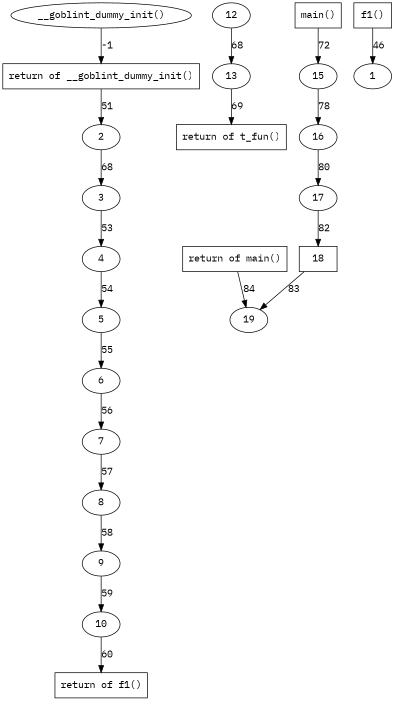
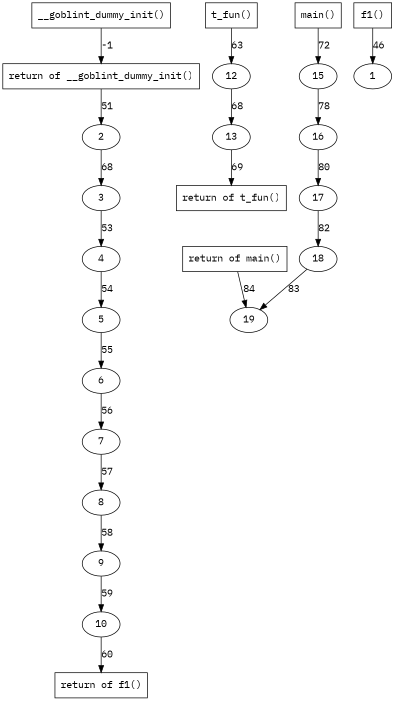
(101, 15) -> (101, 15)
none -> (231, 15)
(318, 259) -> (318, 259)
